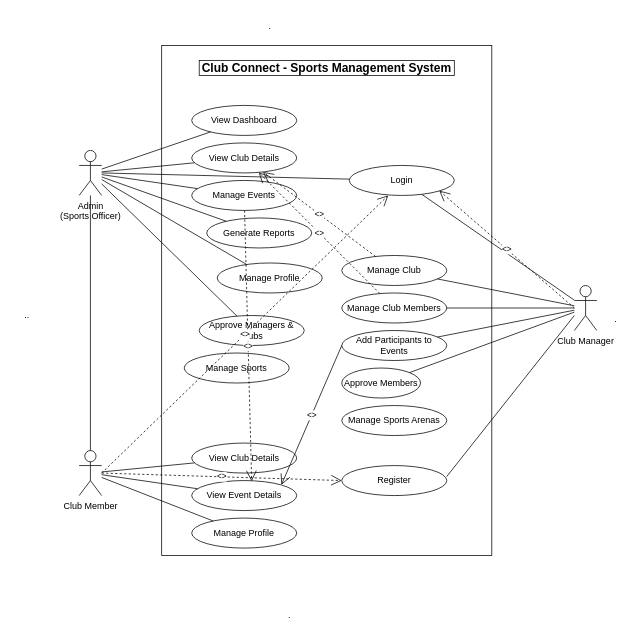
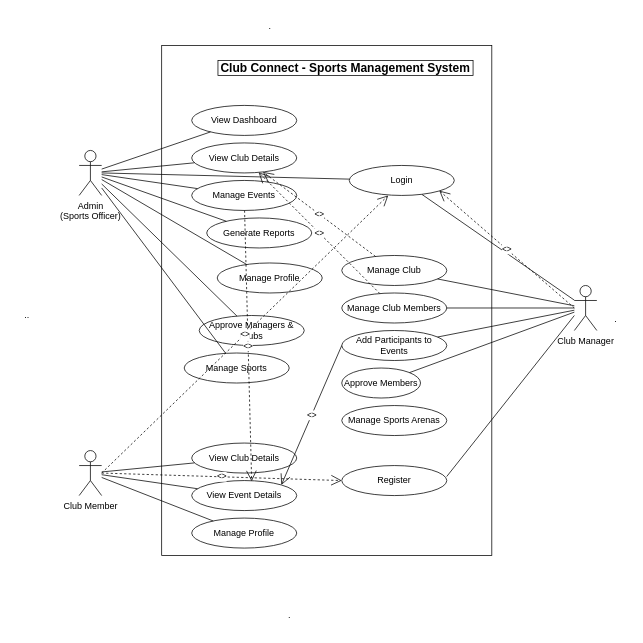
(327, 68) -> (345, 68)
(90, 322) -> (162, 269)
